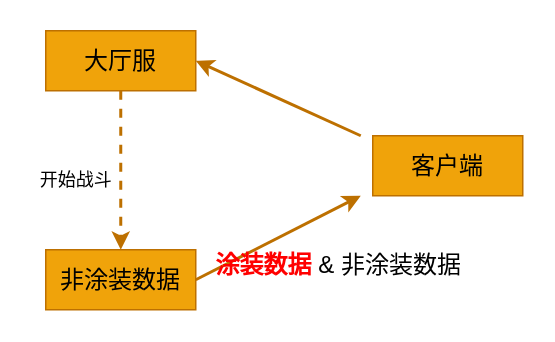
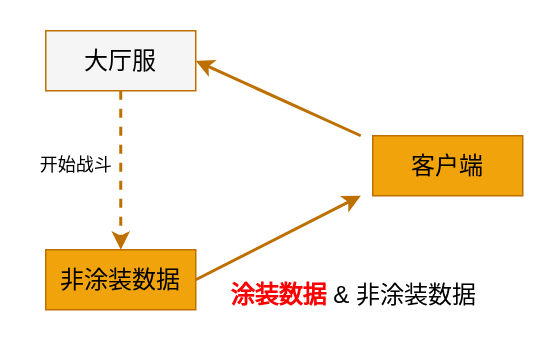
(121, 61) -> (121, 61)
(76, 181) -> (76, 166)
(338, 265) -> (353, 295)
